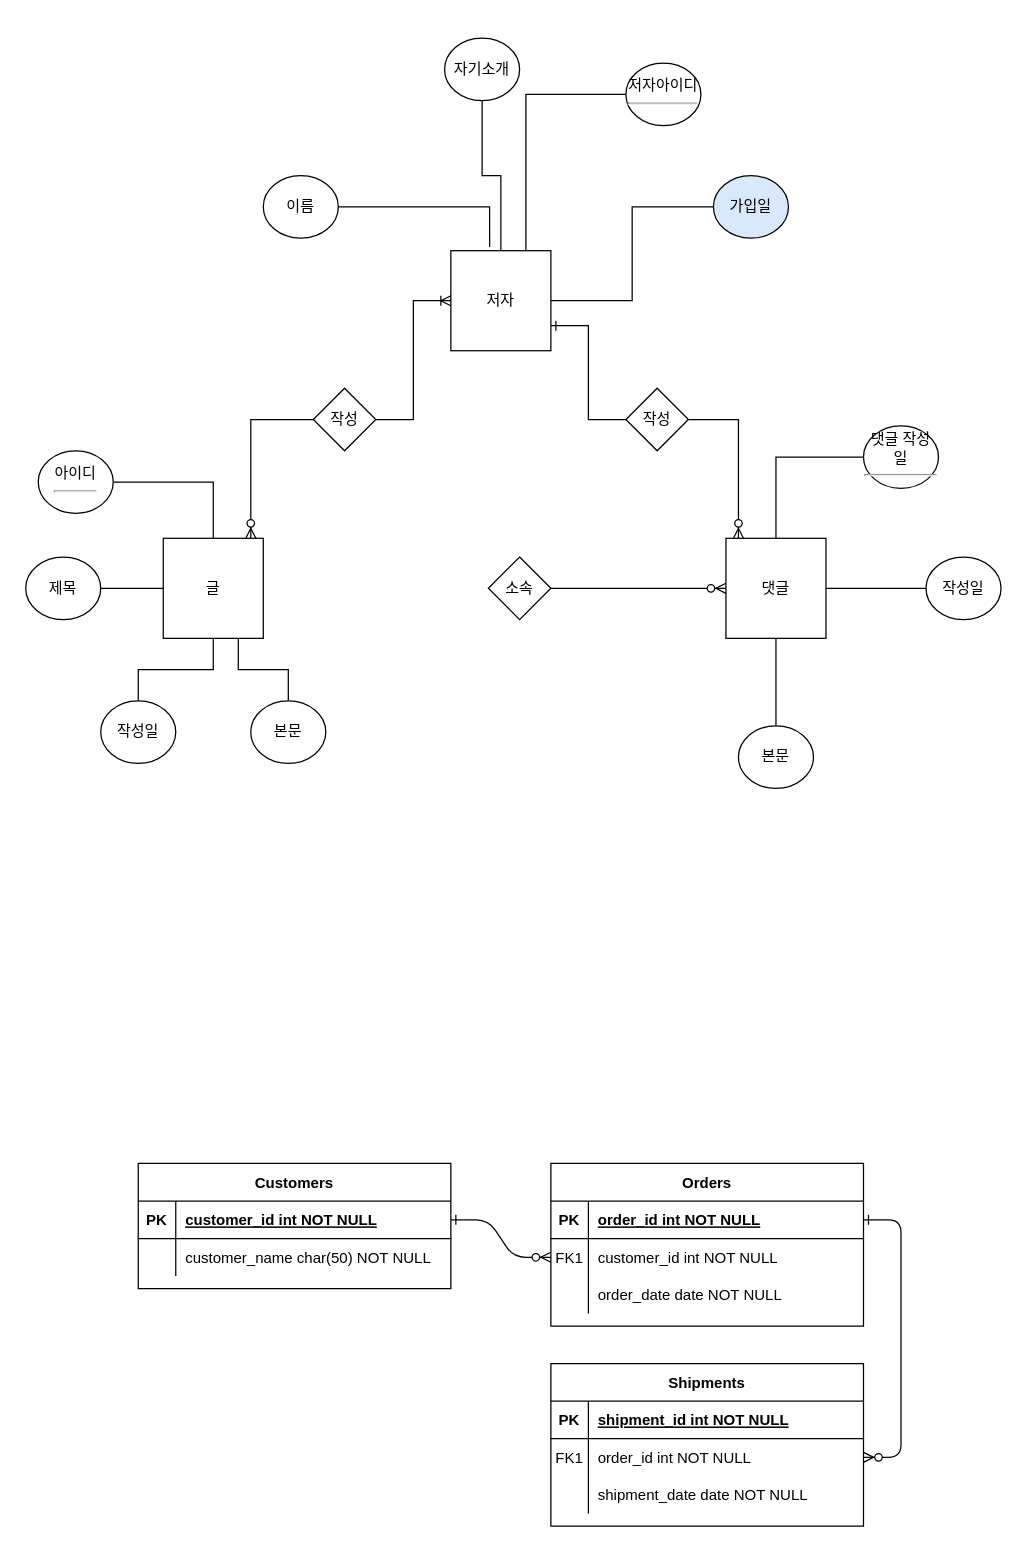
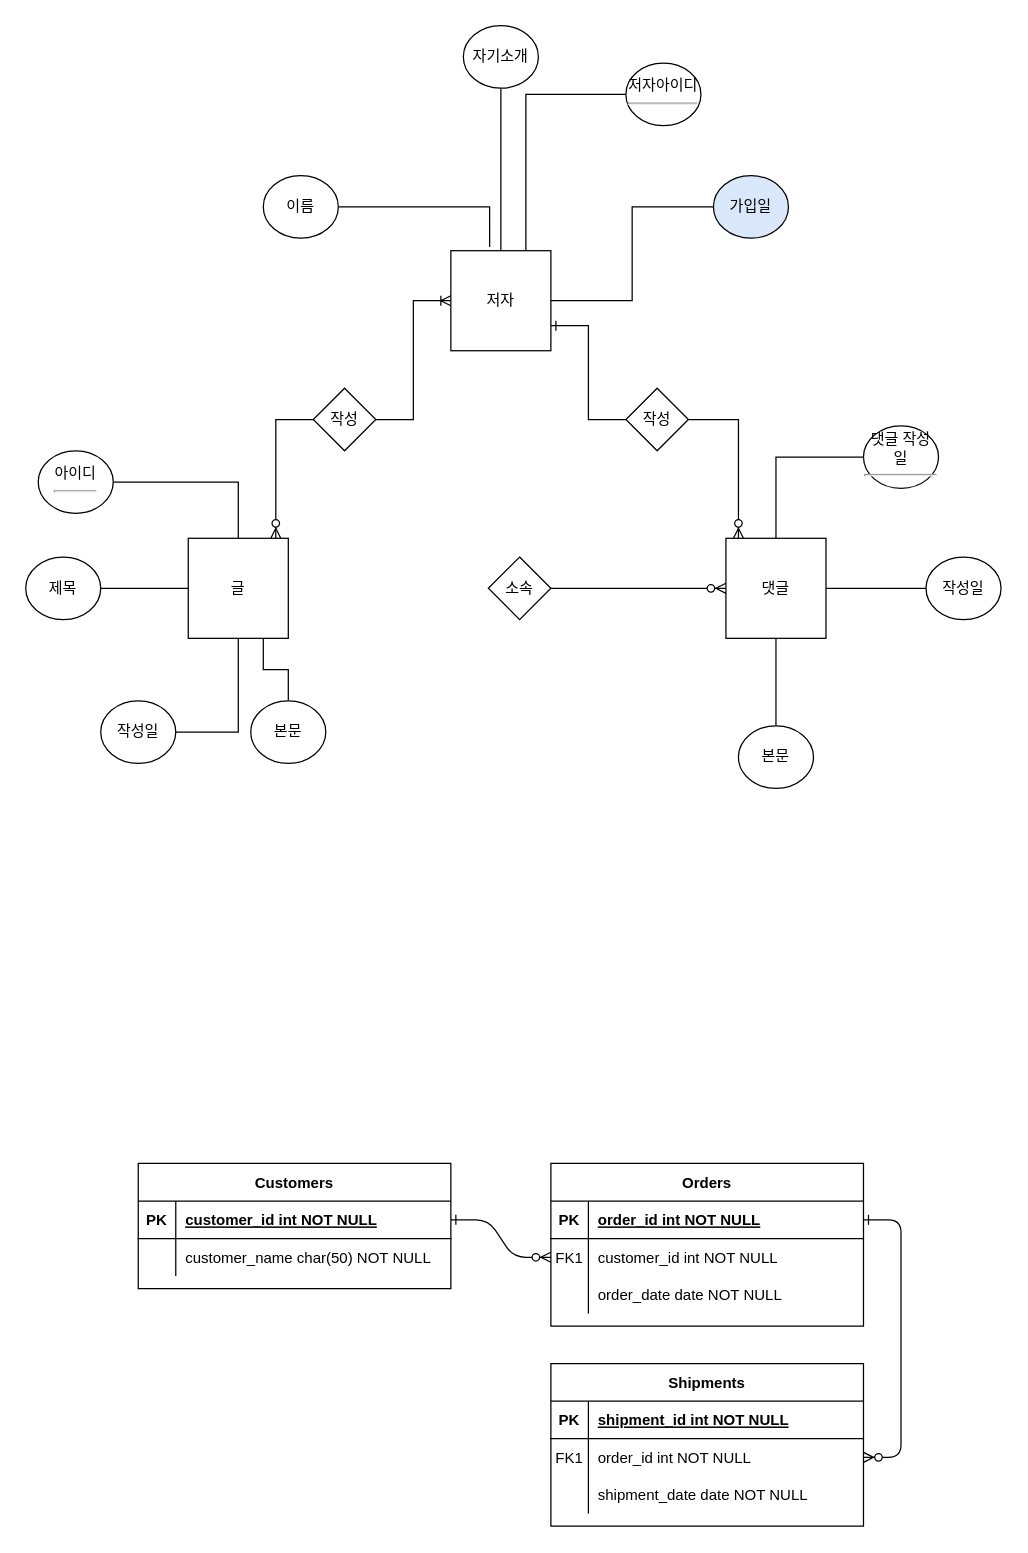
(482, 69) -> (501, 57)
(213, 588) -> (238, 588)
